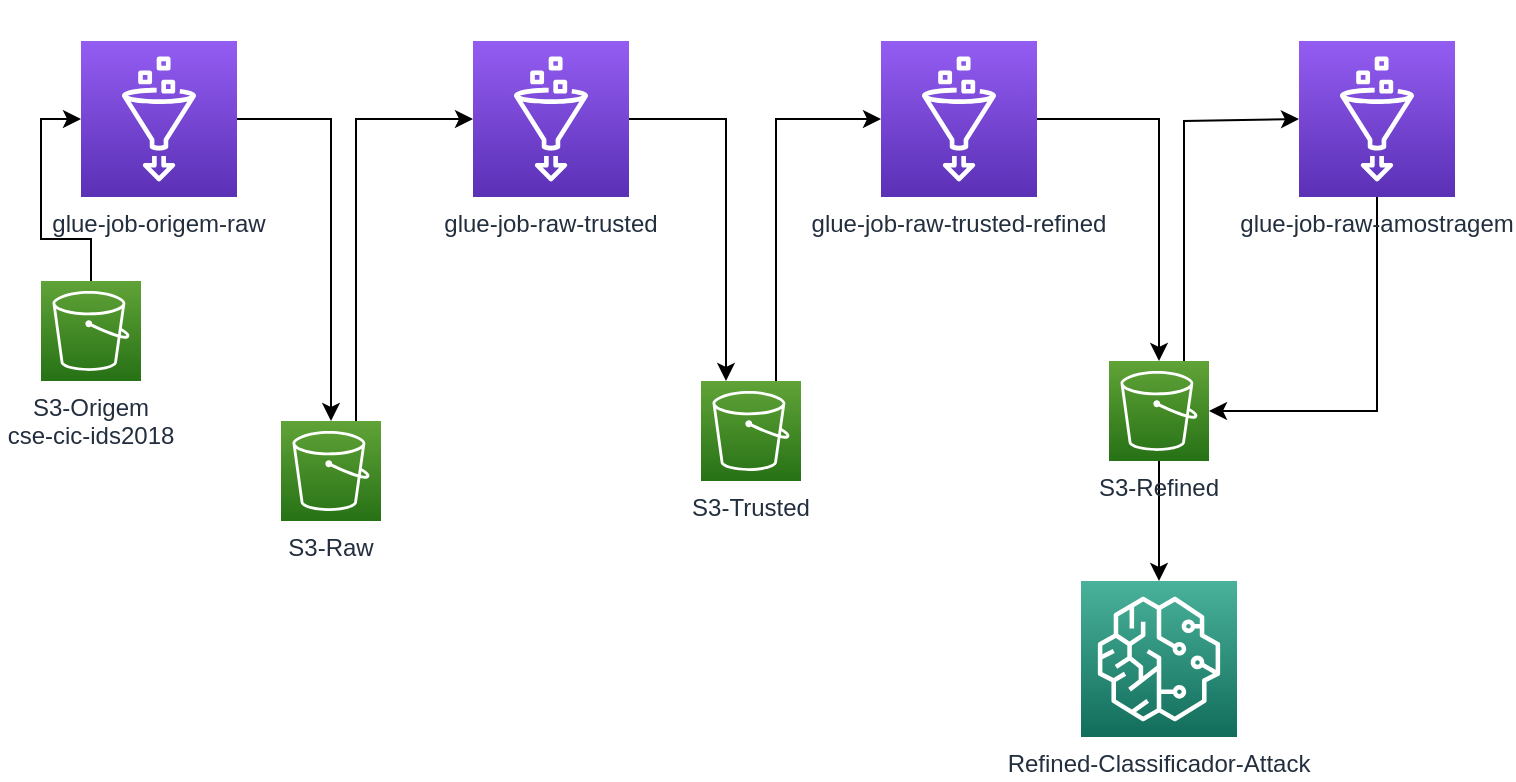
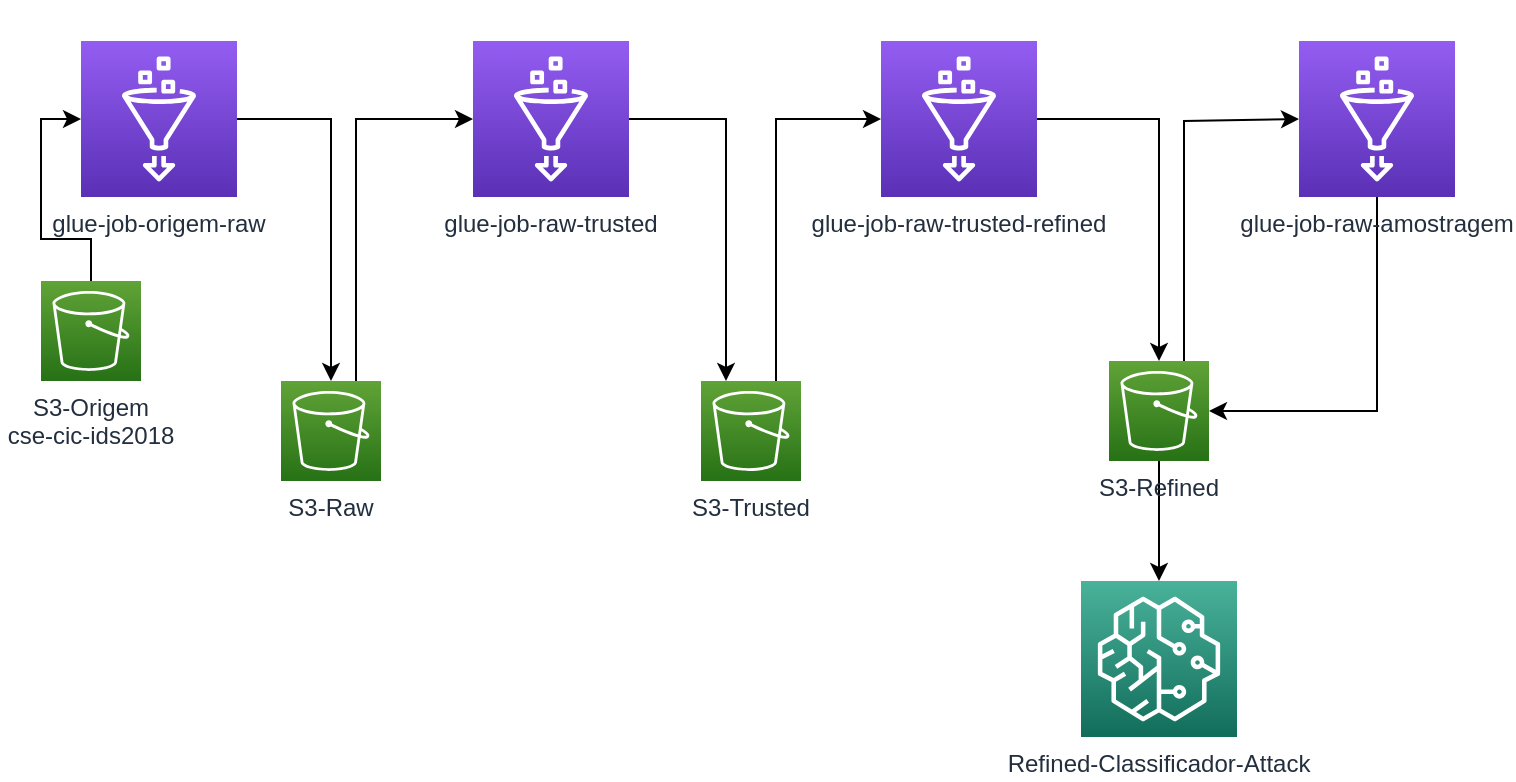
(331, 471) -> (331, 431)
